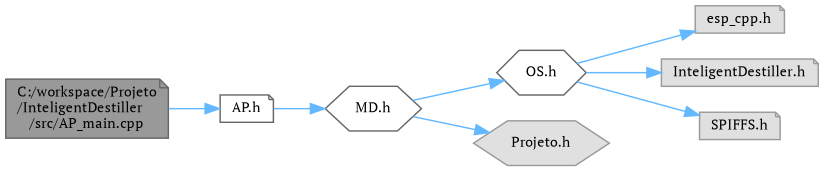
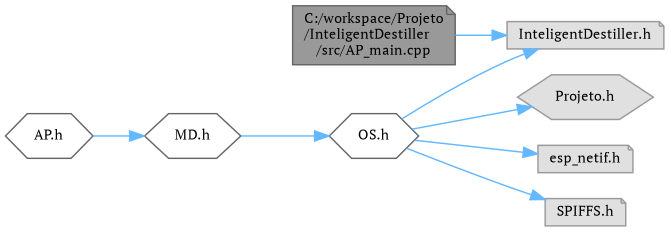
(740, 19) -> (585, 159)
(187, 109) -> (474, 35)
(247, 109) -> (49, 136)
(444, 123) -> (465, 119)
